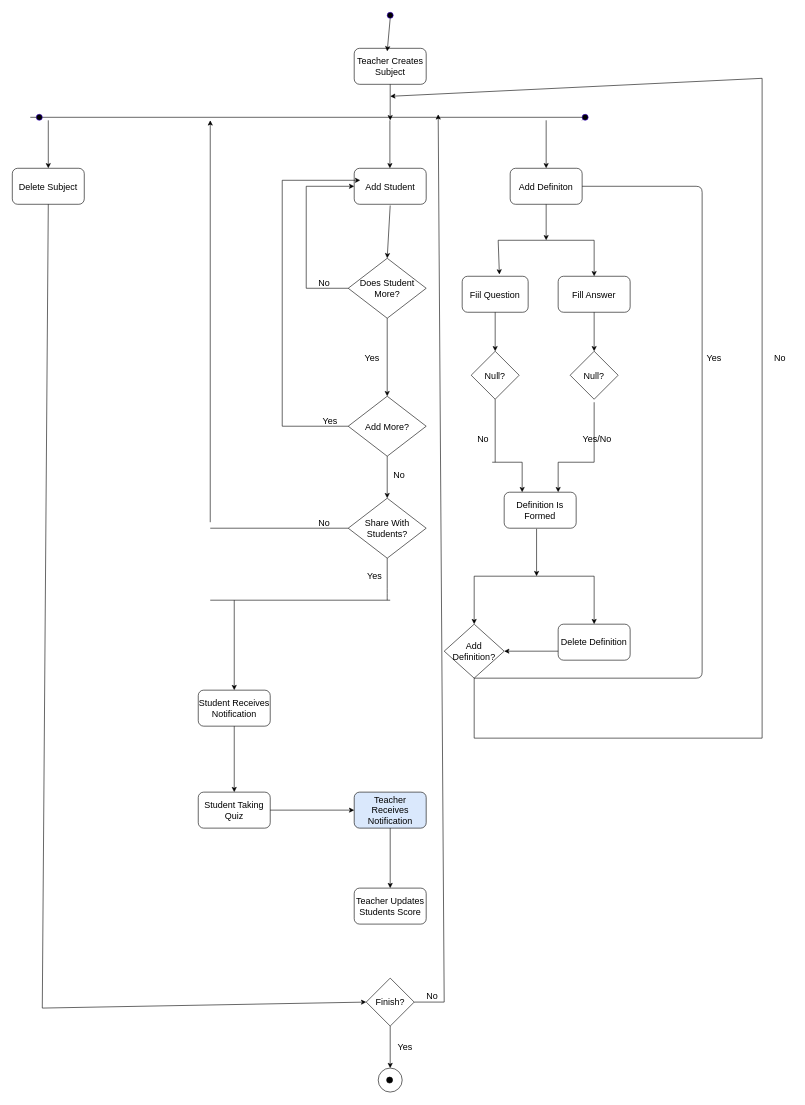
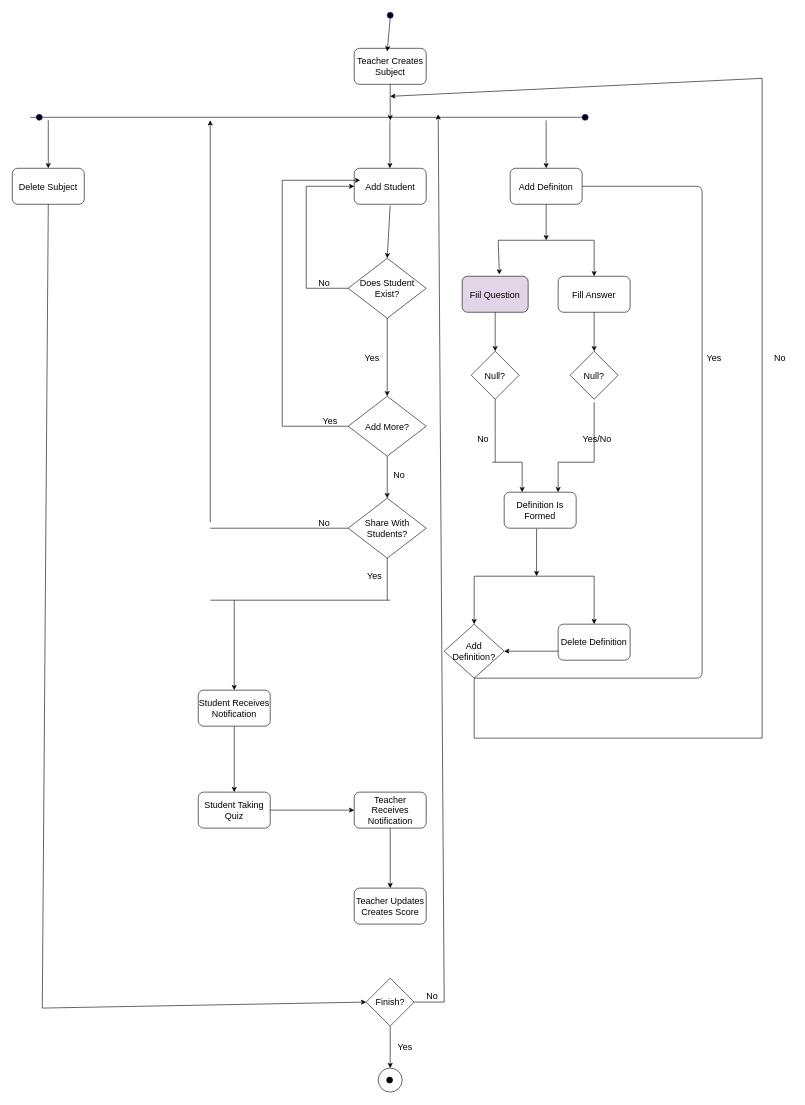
(387, 288) -> (387, 288)
(495, 294) -> (495, 294)
(390, 810) -> (390, 810)
(390, 906) -> (390, 906)
